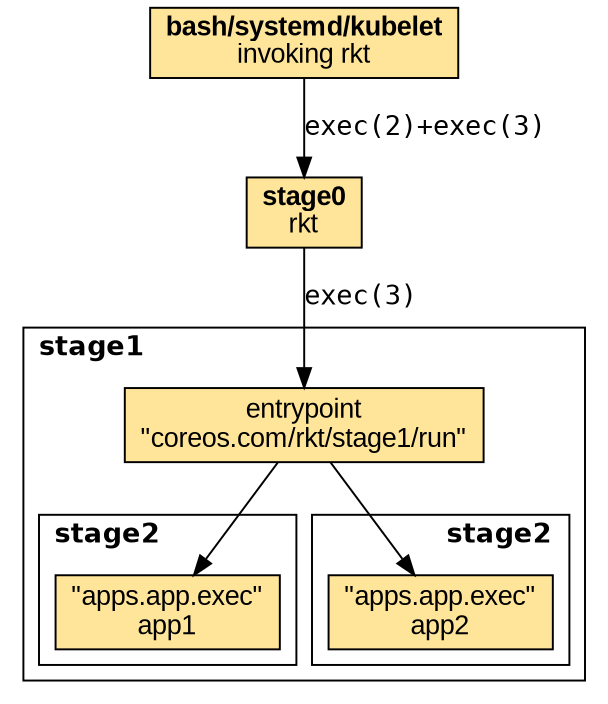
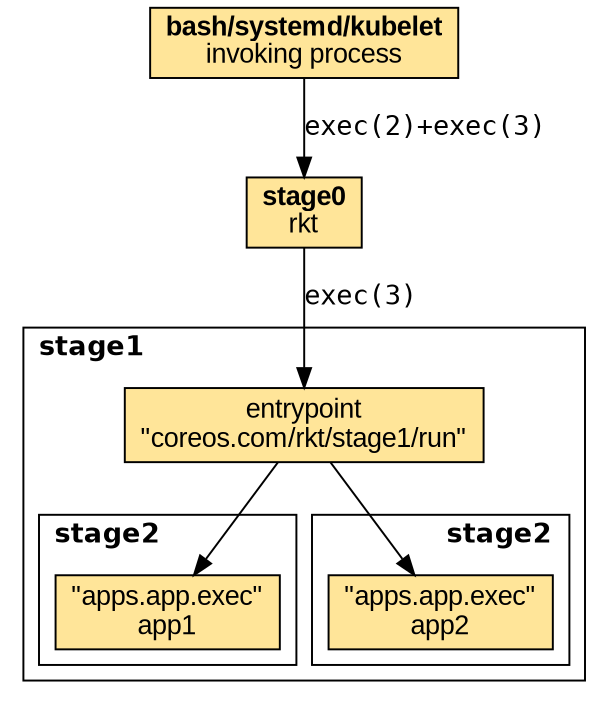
(304, 55) -> (304, 55)
